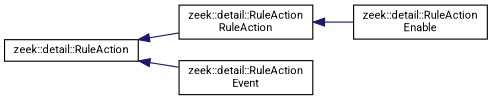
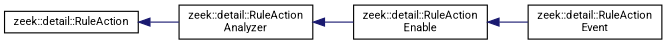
(246, 22) -> (246, 22)
(164, 65) -> (514, 22)
